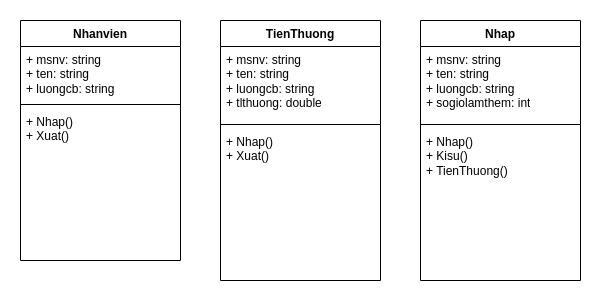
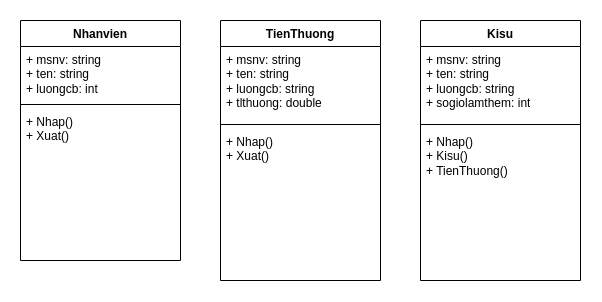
(501, 35) -> (501, 35)
(76, 75) -> (67, 75)
